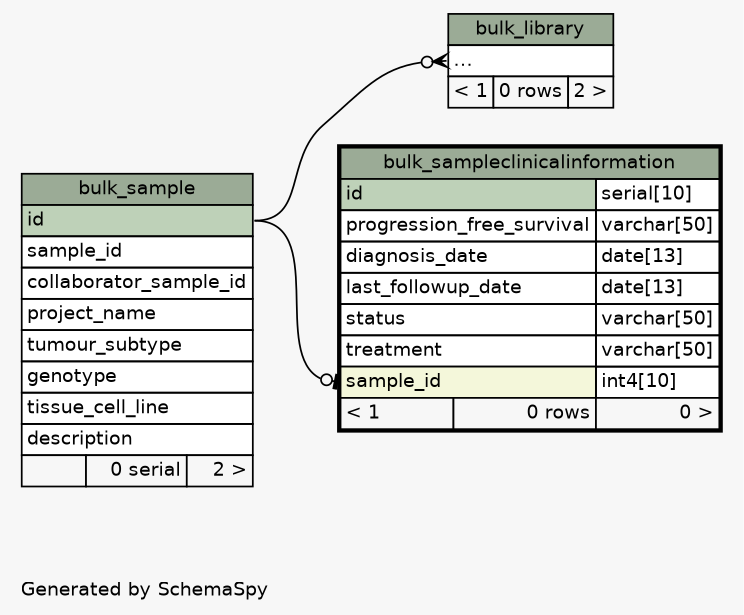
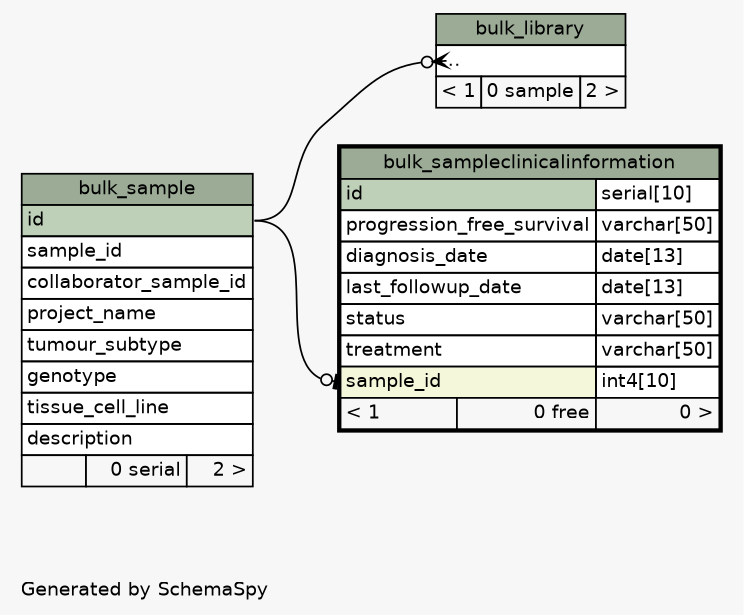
(531, 91) -> (531, 91)
(559, 413) -> (562, 413)
